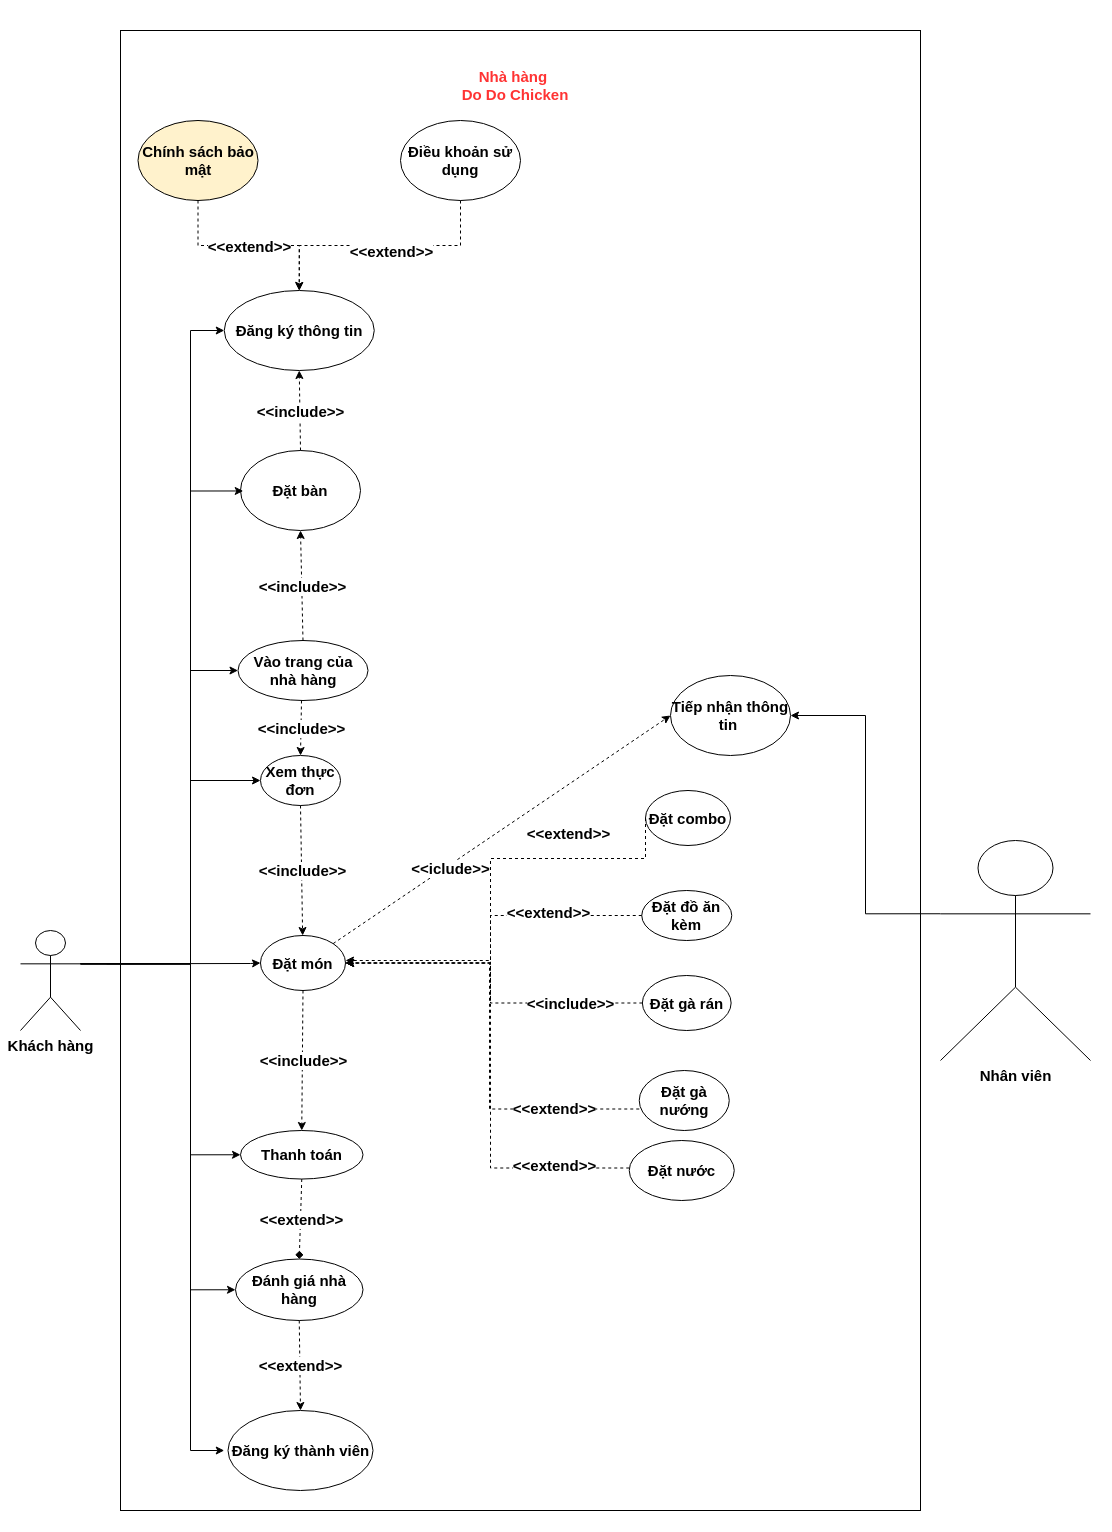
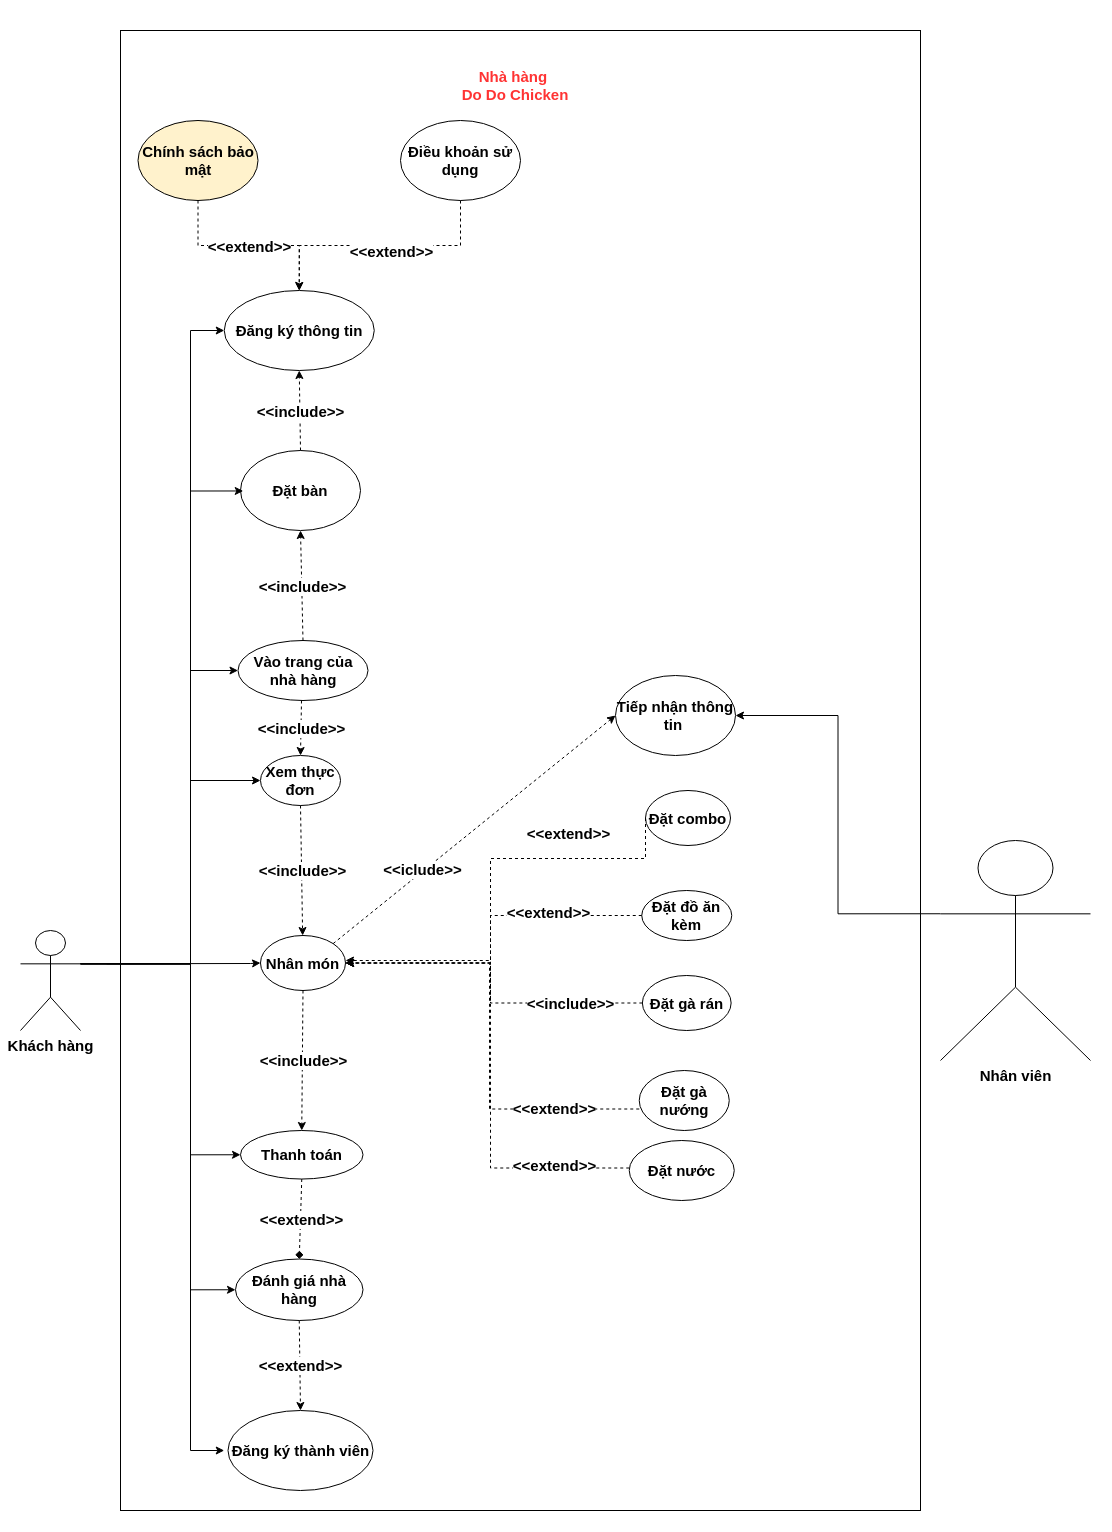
(731, 716) -> (676, 716)
(303, 964) -> (303, 964)
